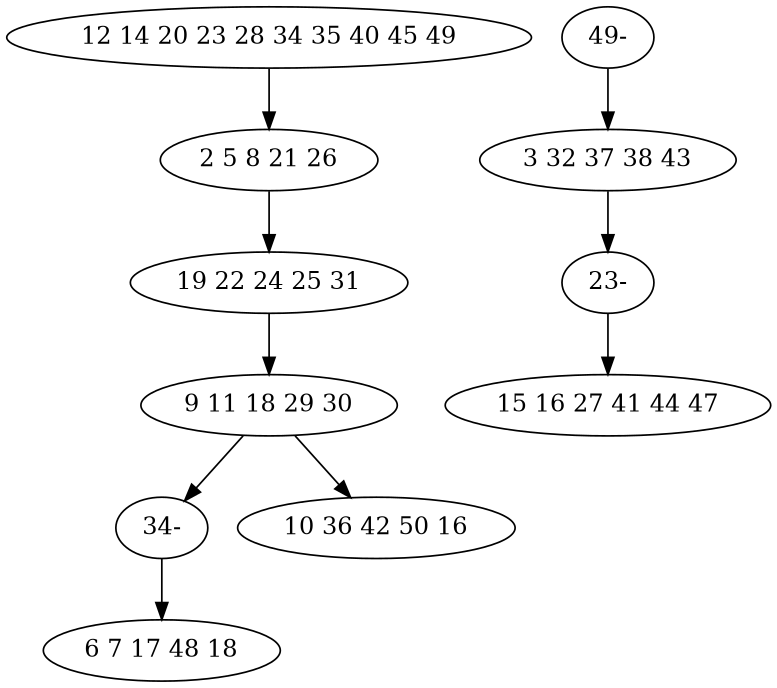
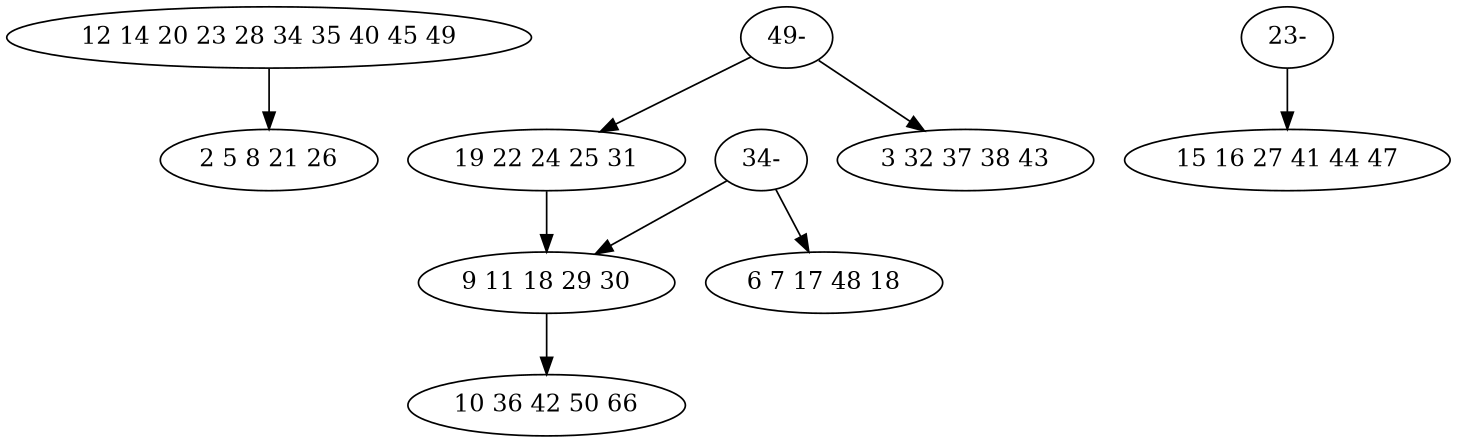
(269, 213) -> (683, 90)
(608, 213) -> none
(220, 462) -> (669, 213)
(376, 528) -> (547, 405)
